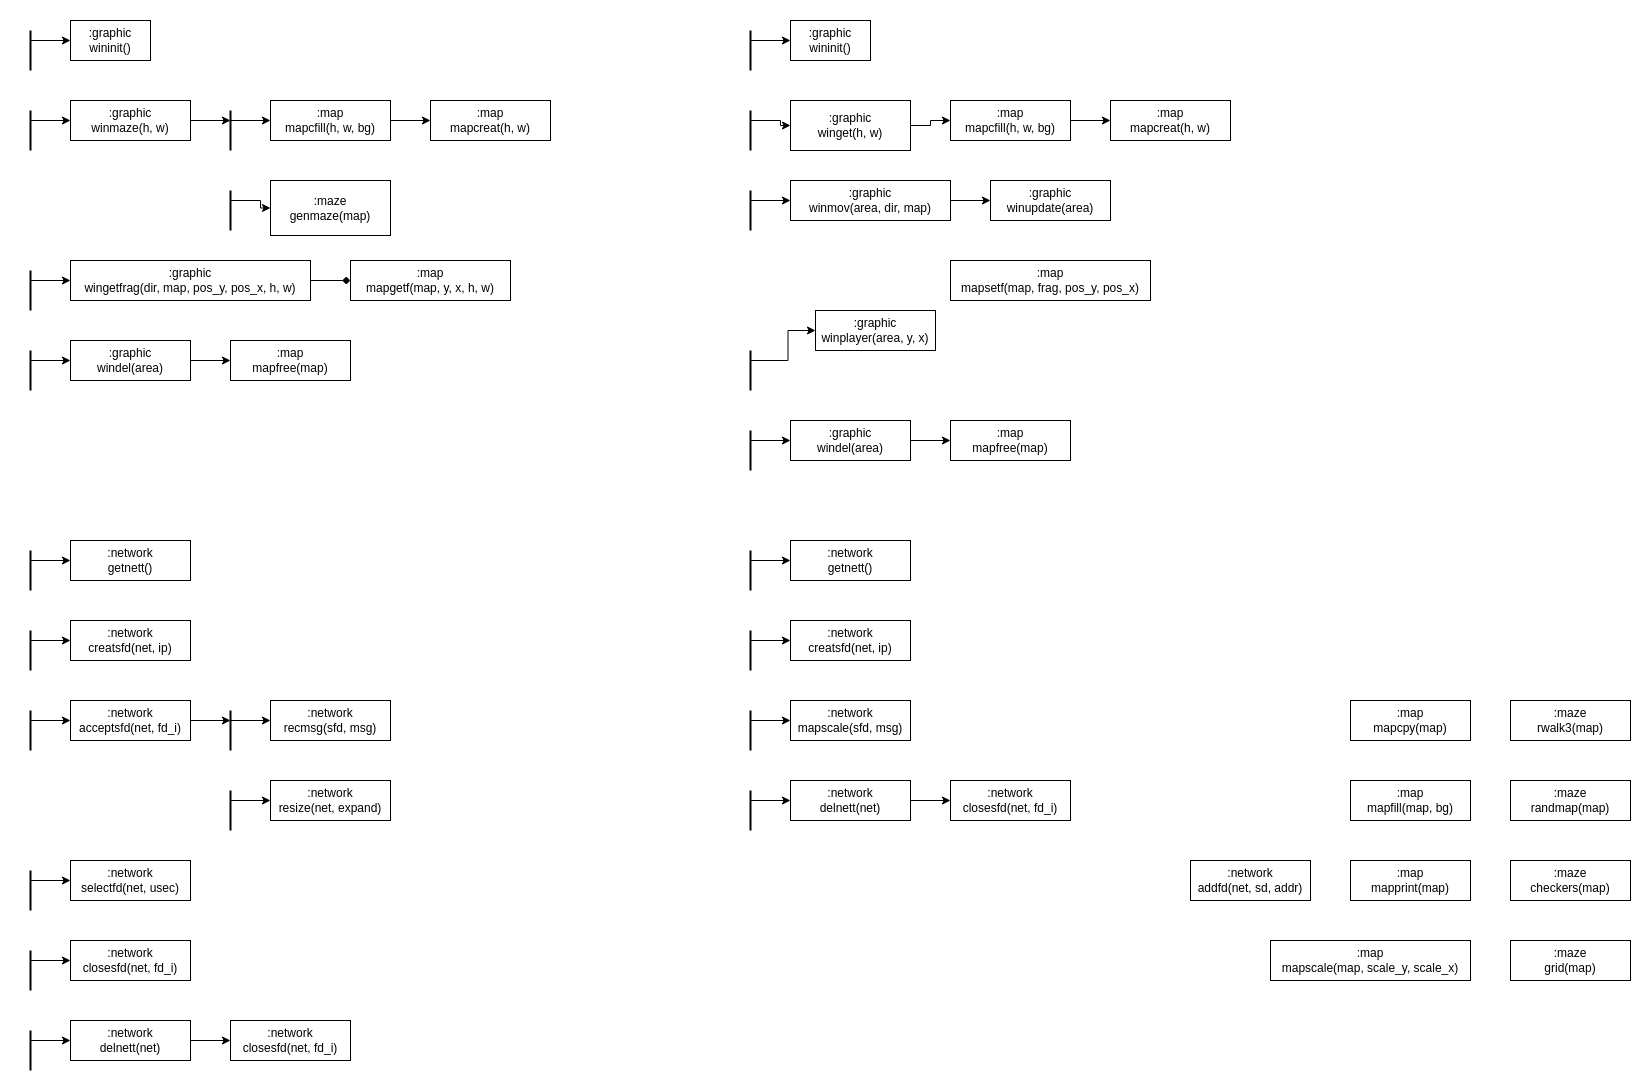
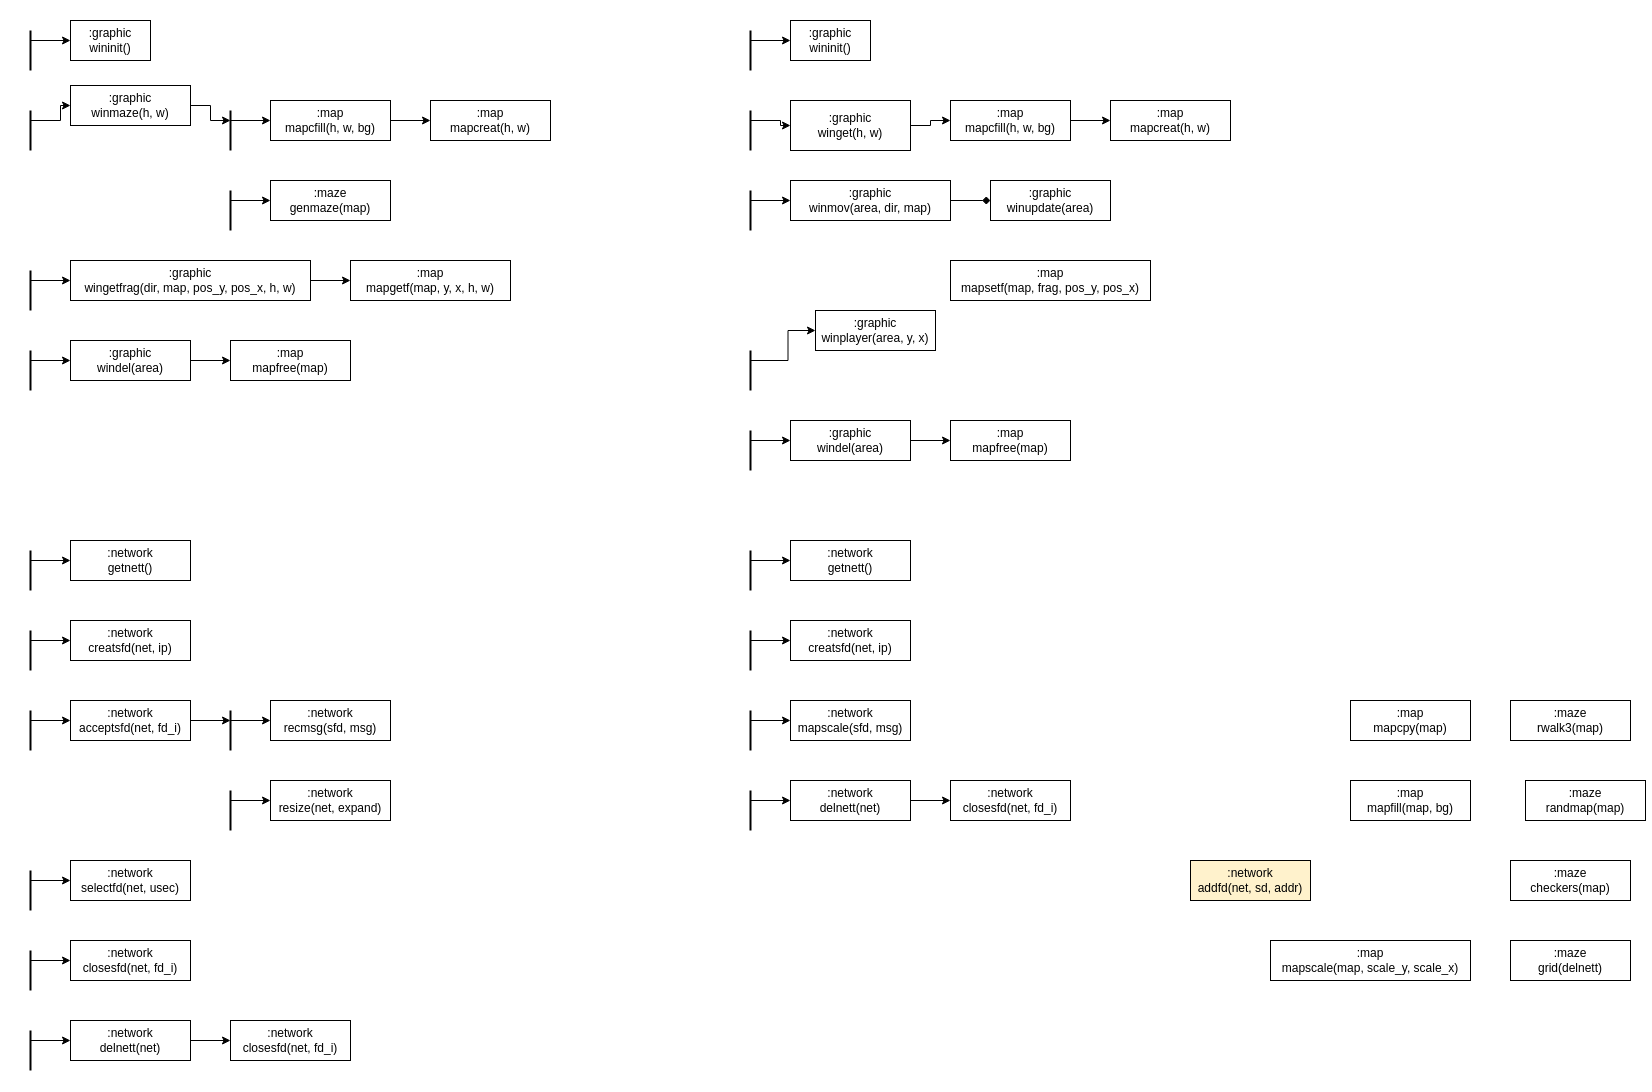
(131, 121) -> (131, 106)
(982, 201) -> (982, 201)
(331, 208) -> (331, 201)
(342, 281) -> (342, 281)
(1571, 801) -> (1586, 801)
(1251, 881) -> (1251, 881)
(1411, 881) -> none
(1571, 961) -> (1571, 961)
